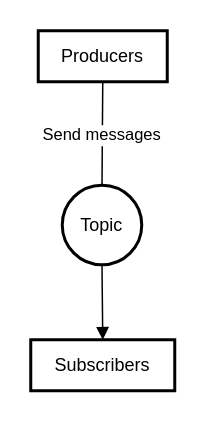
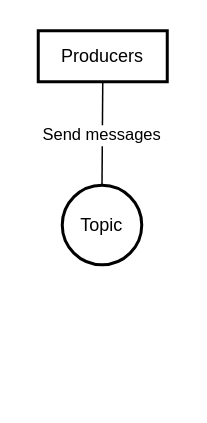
(102, 297) -> none
(103, 365) -> none
